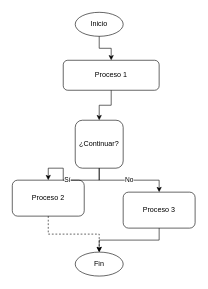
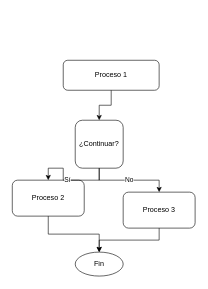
(99, 24) -> none
(111, 50) -> none
(66, 234) -> (66, 234)
